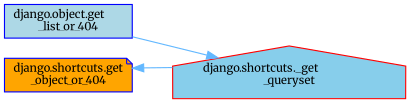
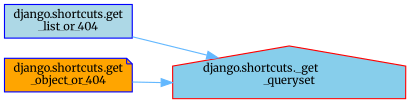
(68, 21) -> (68, 21)
(158, 68) -> (147, 82)
